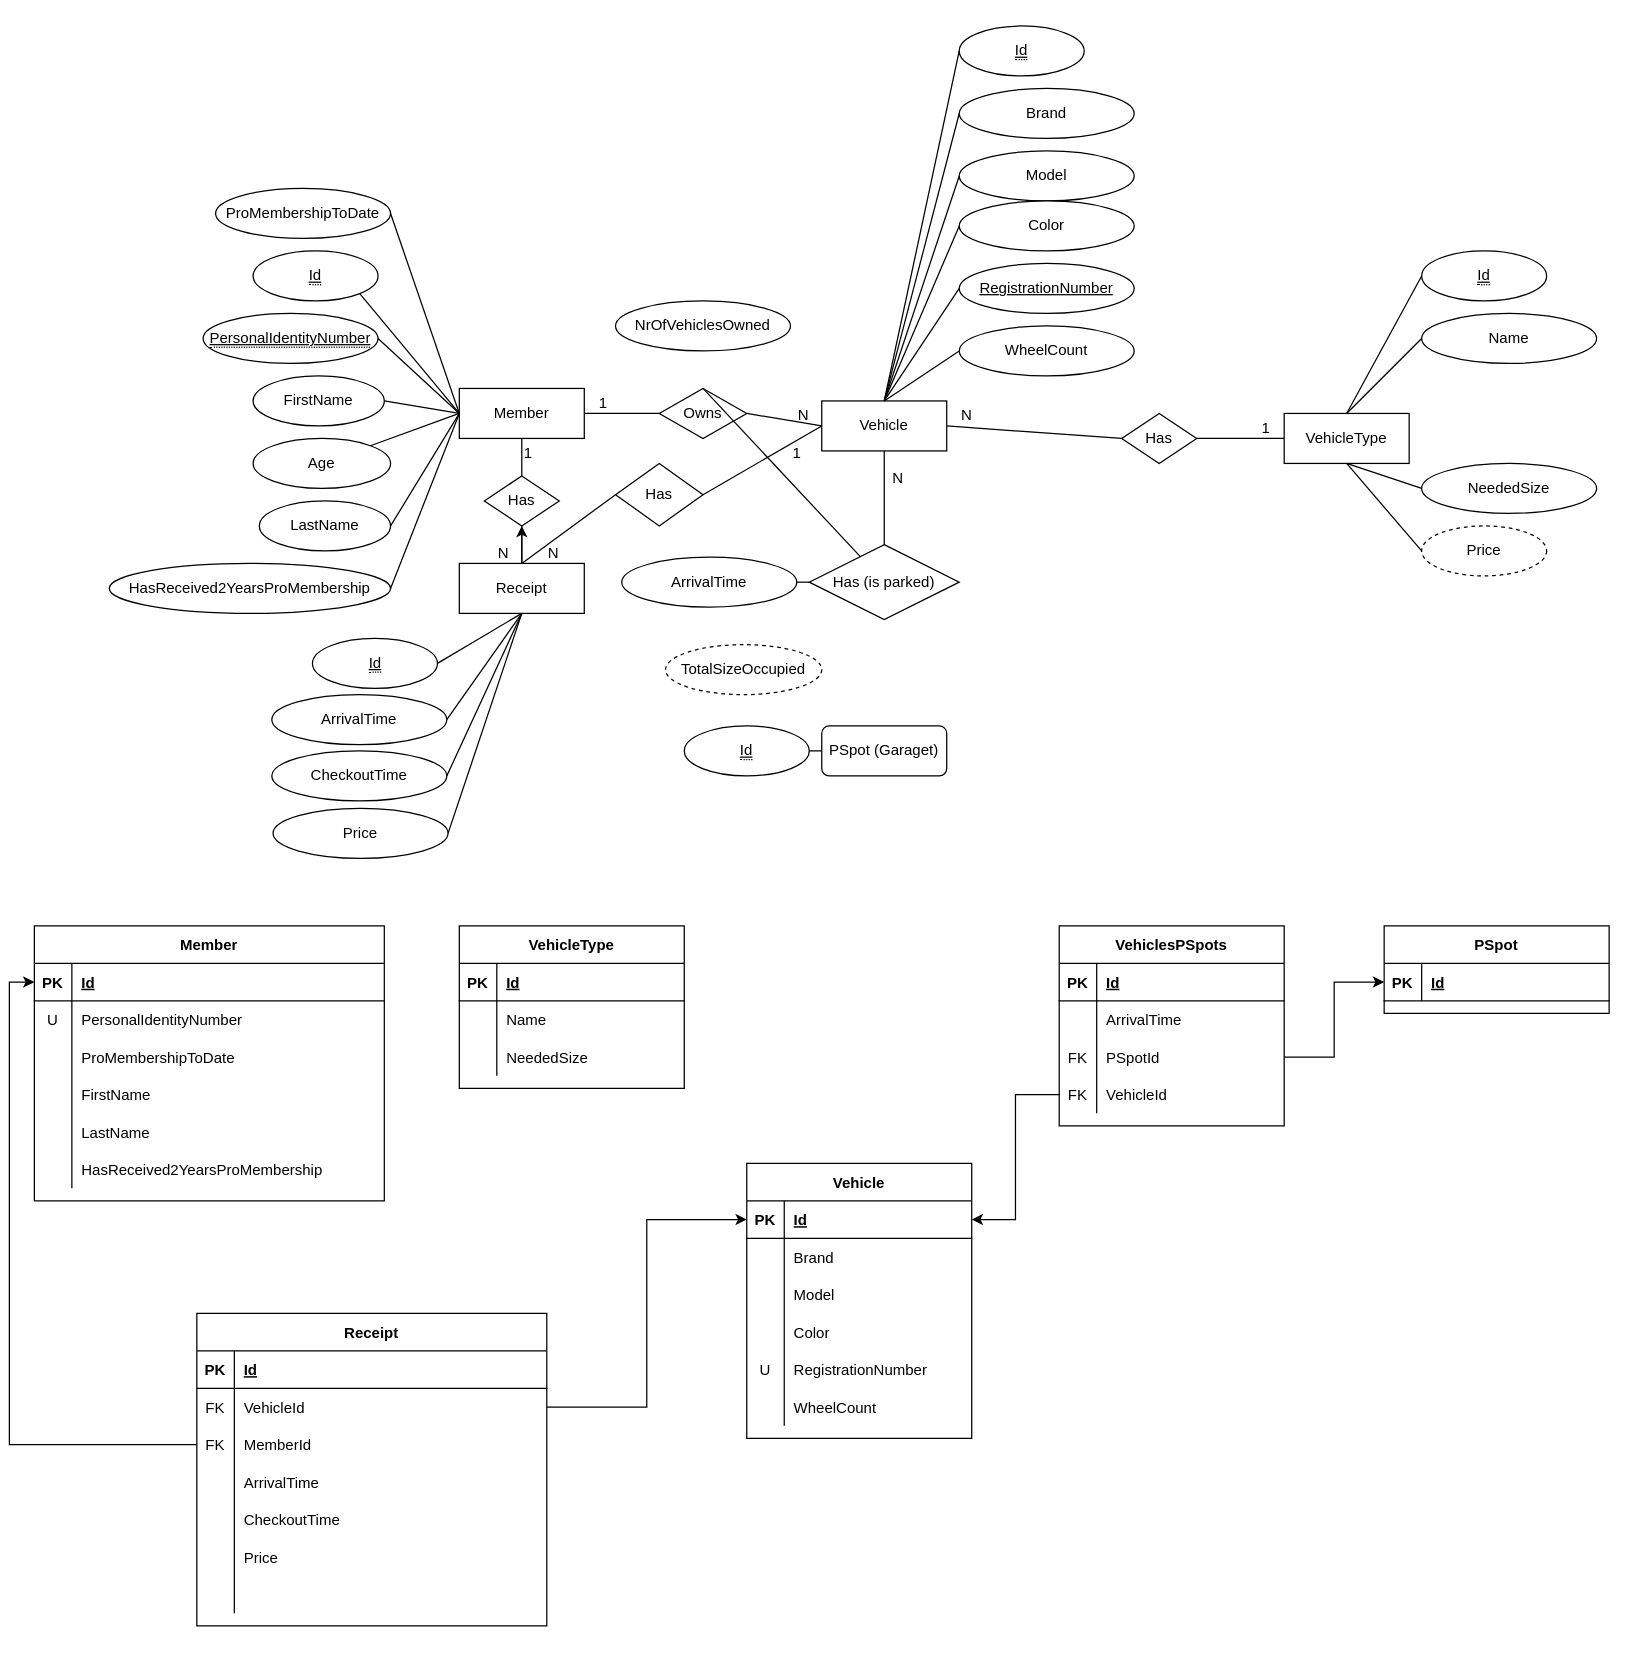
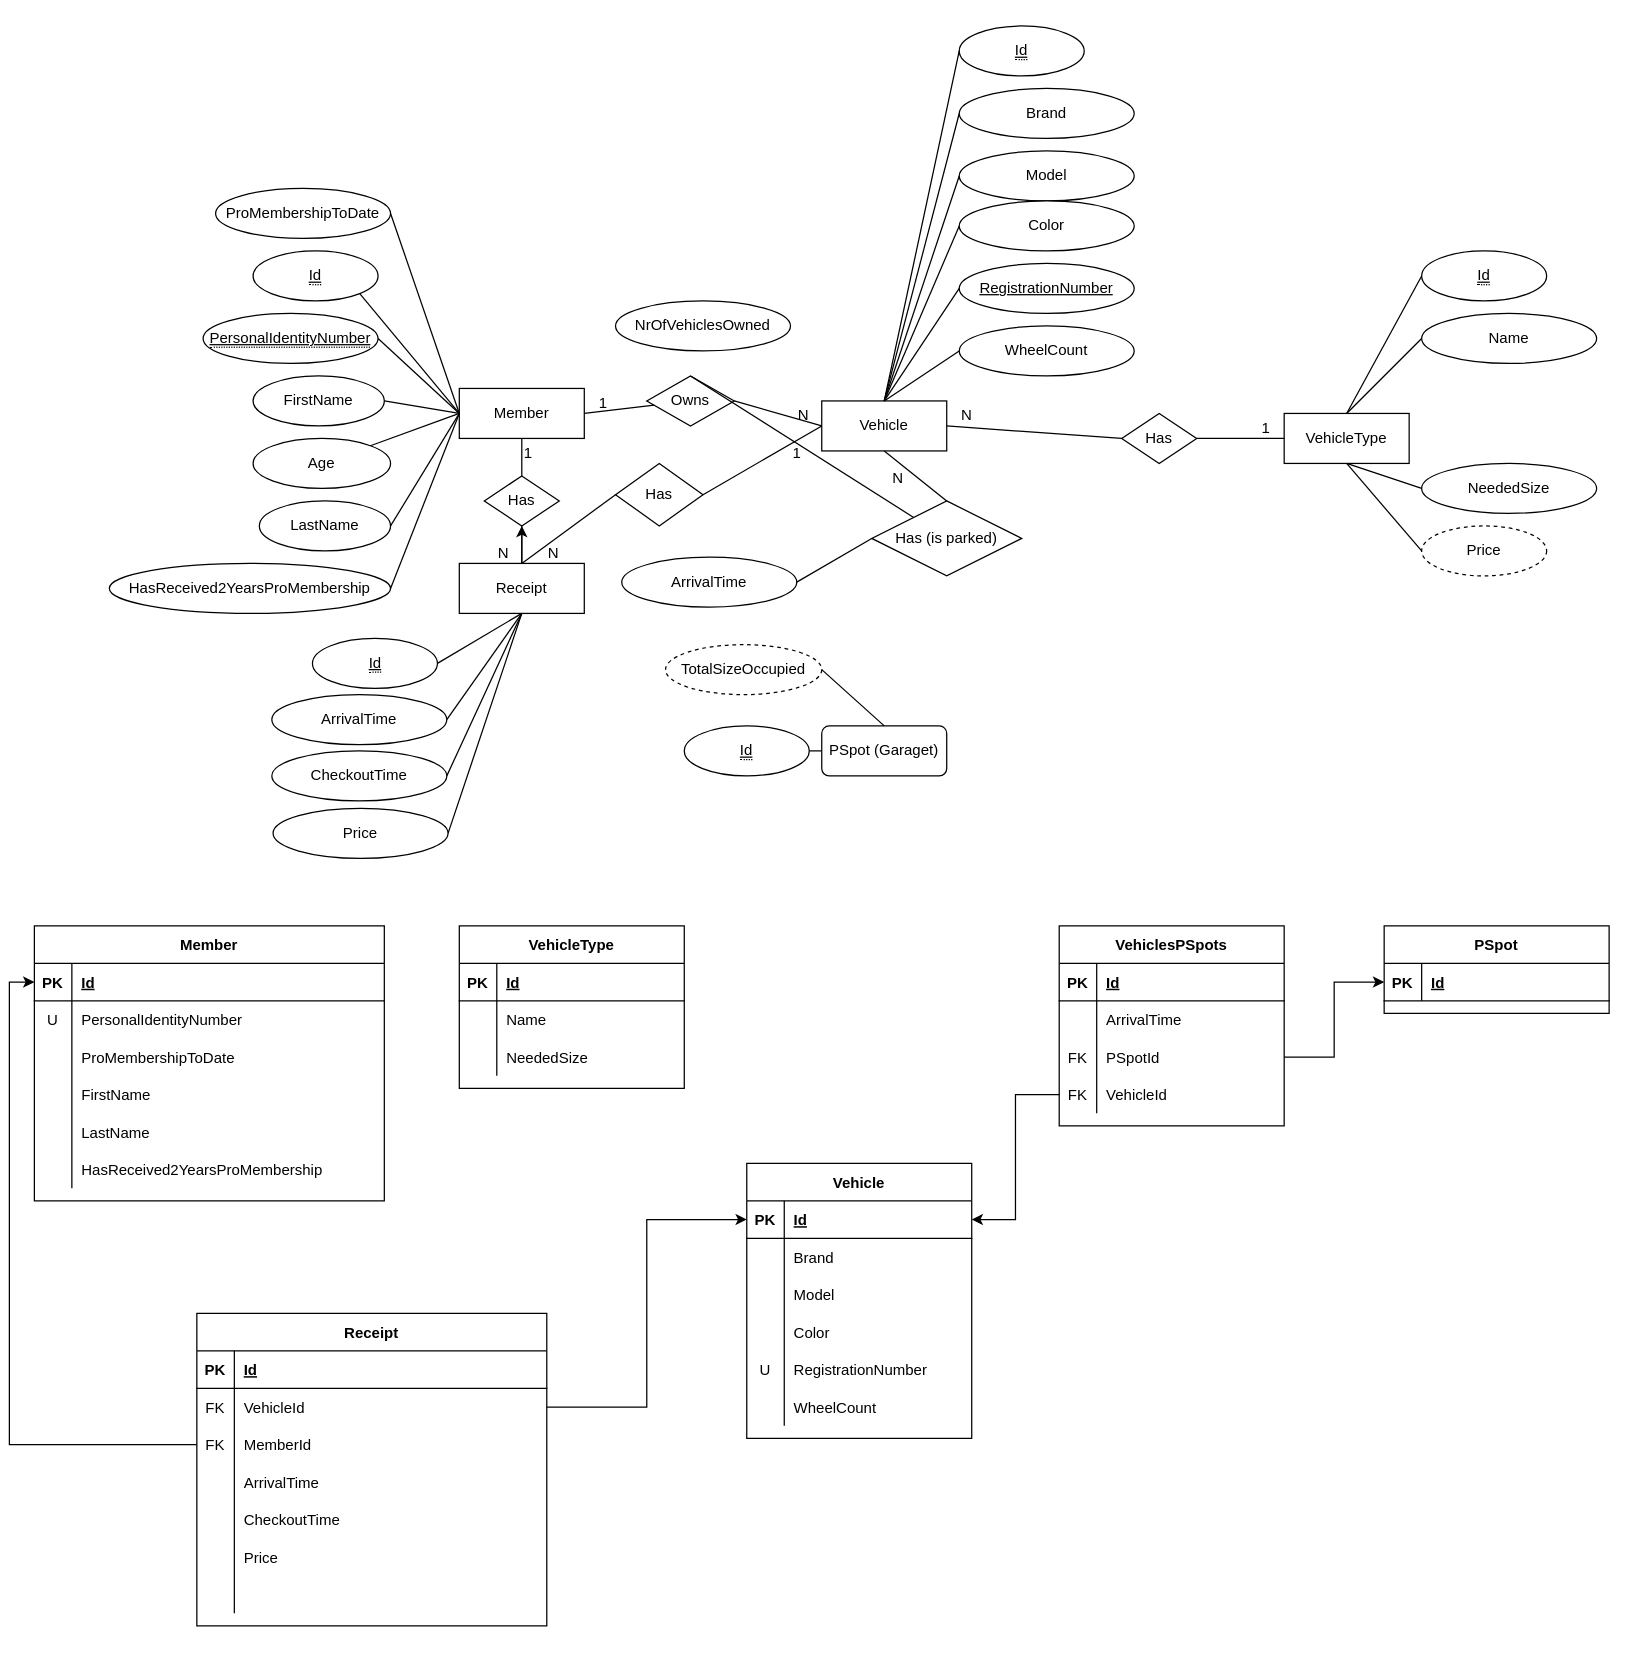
(703, 413) -> (691, 401)
(884, 582) -> (947, 538)
none -> (853, 698)
